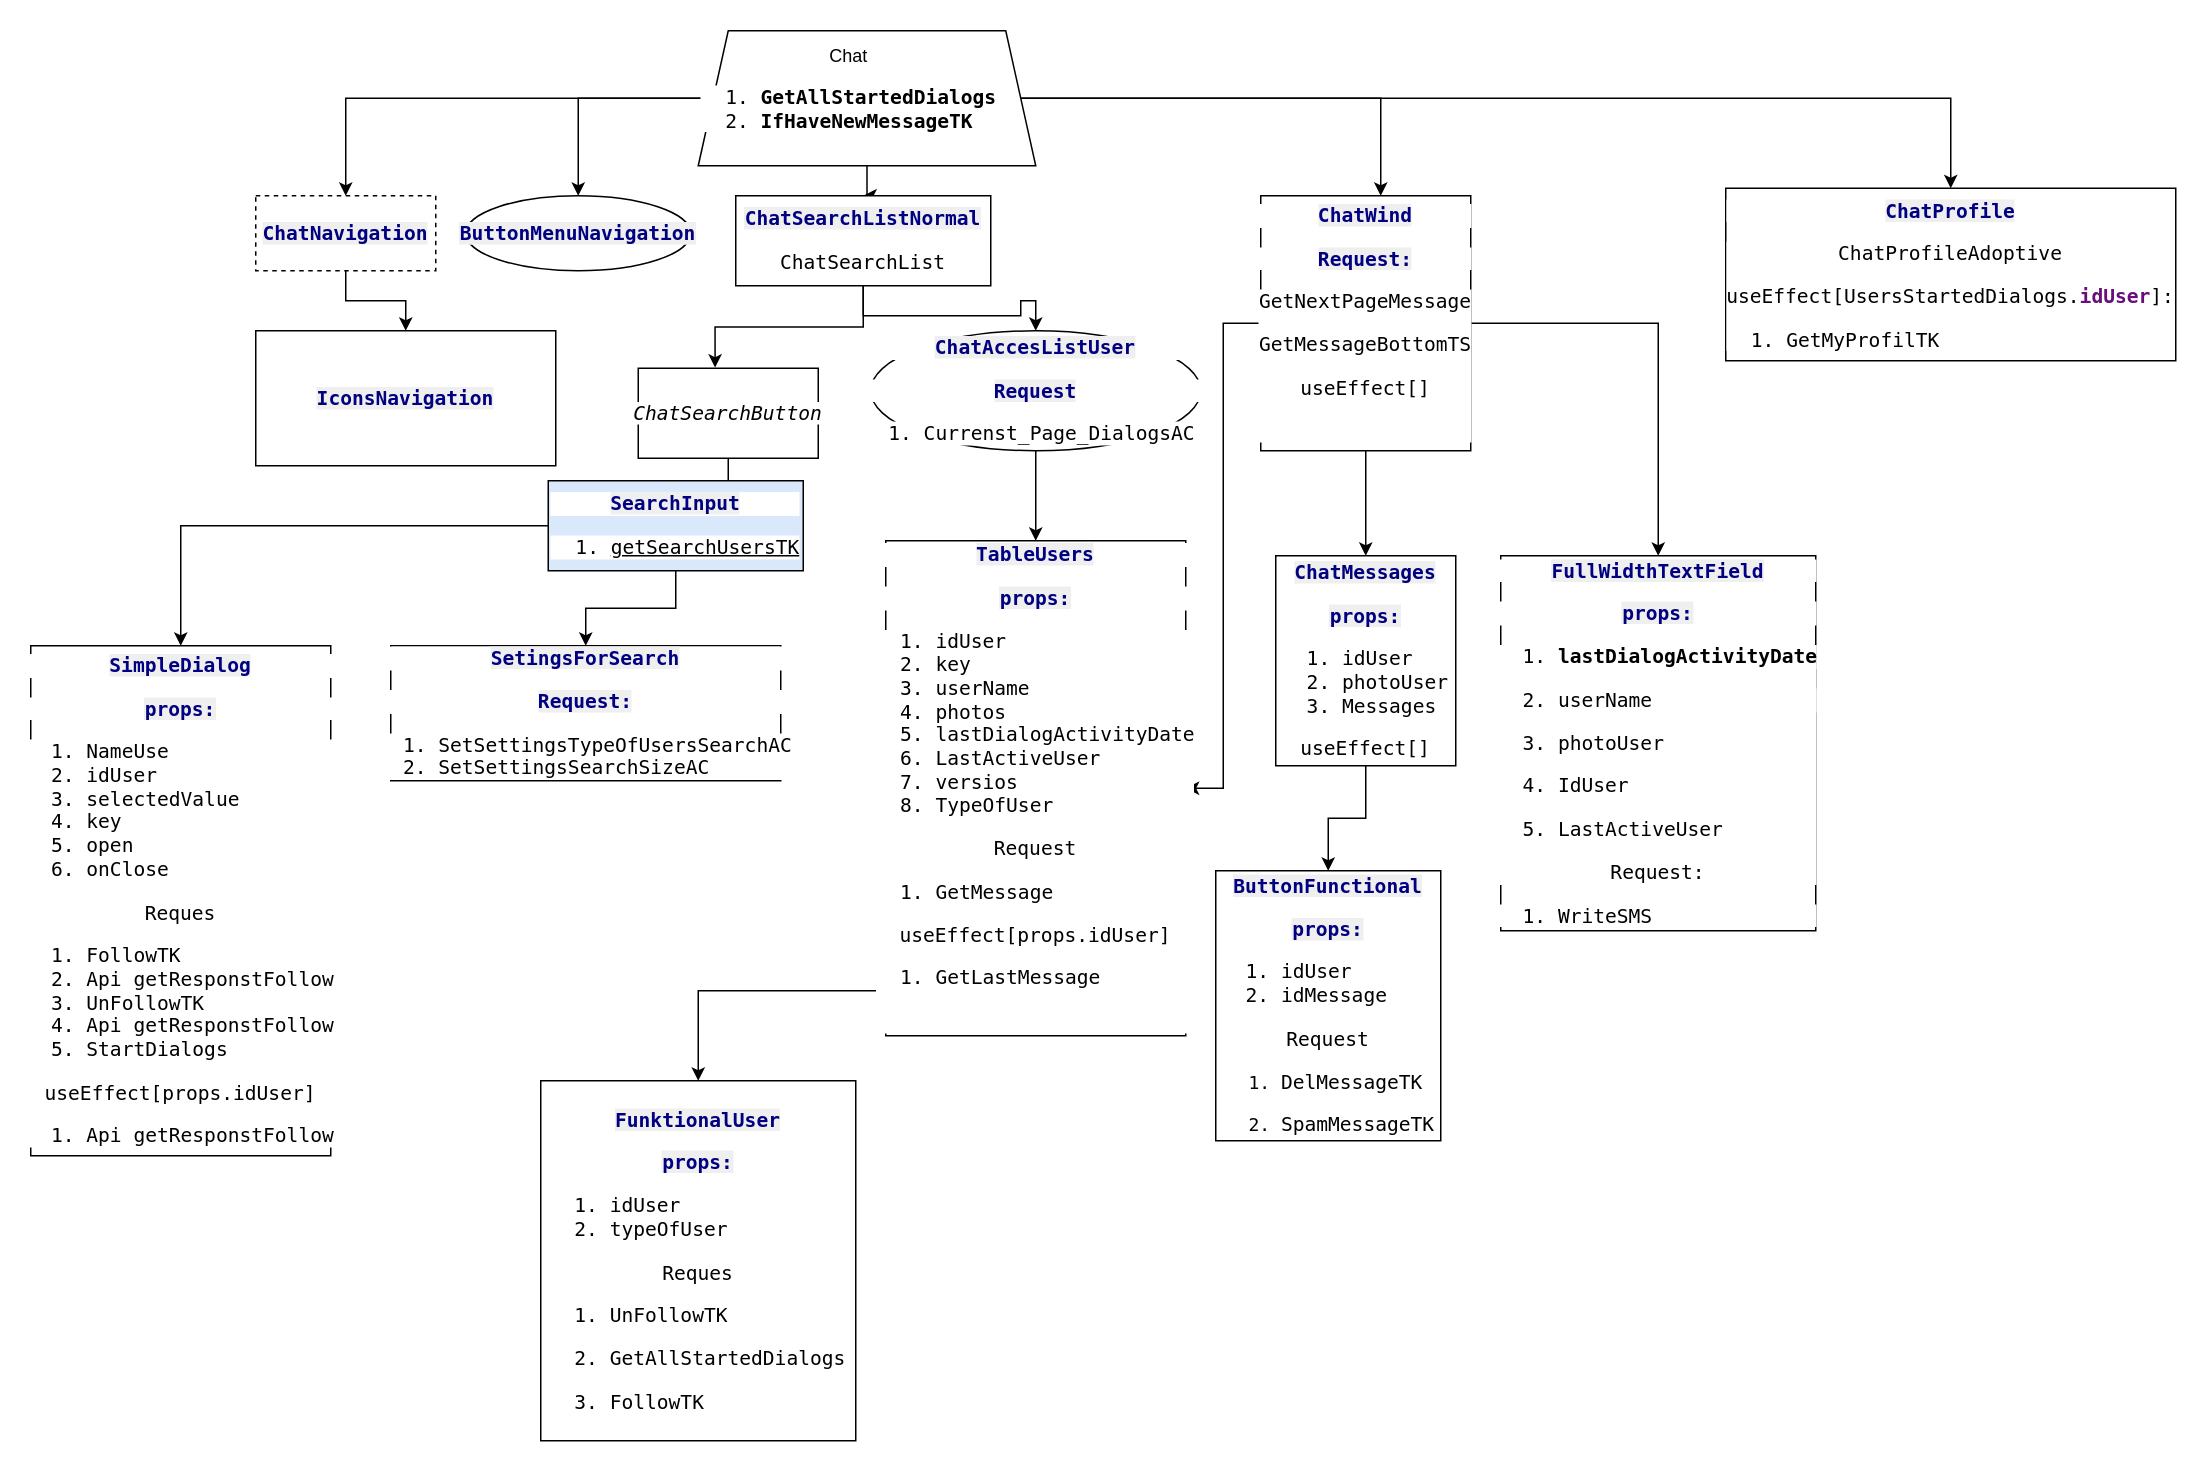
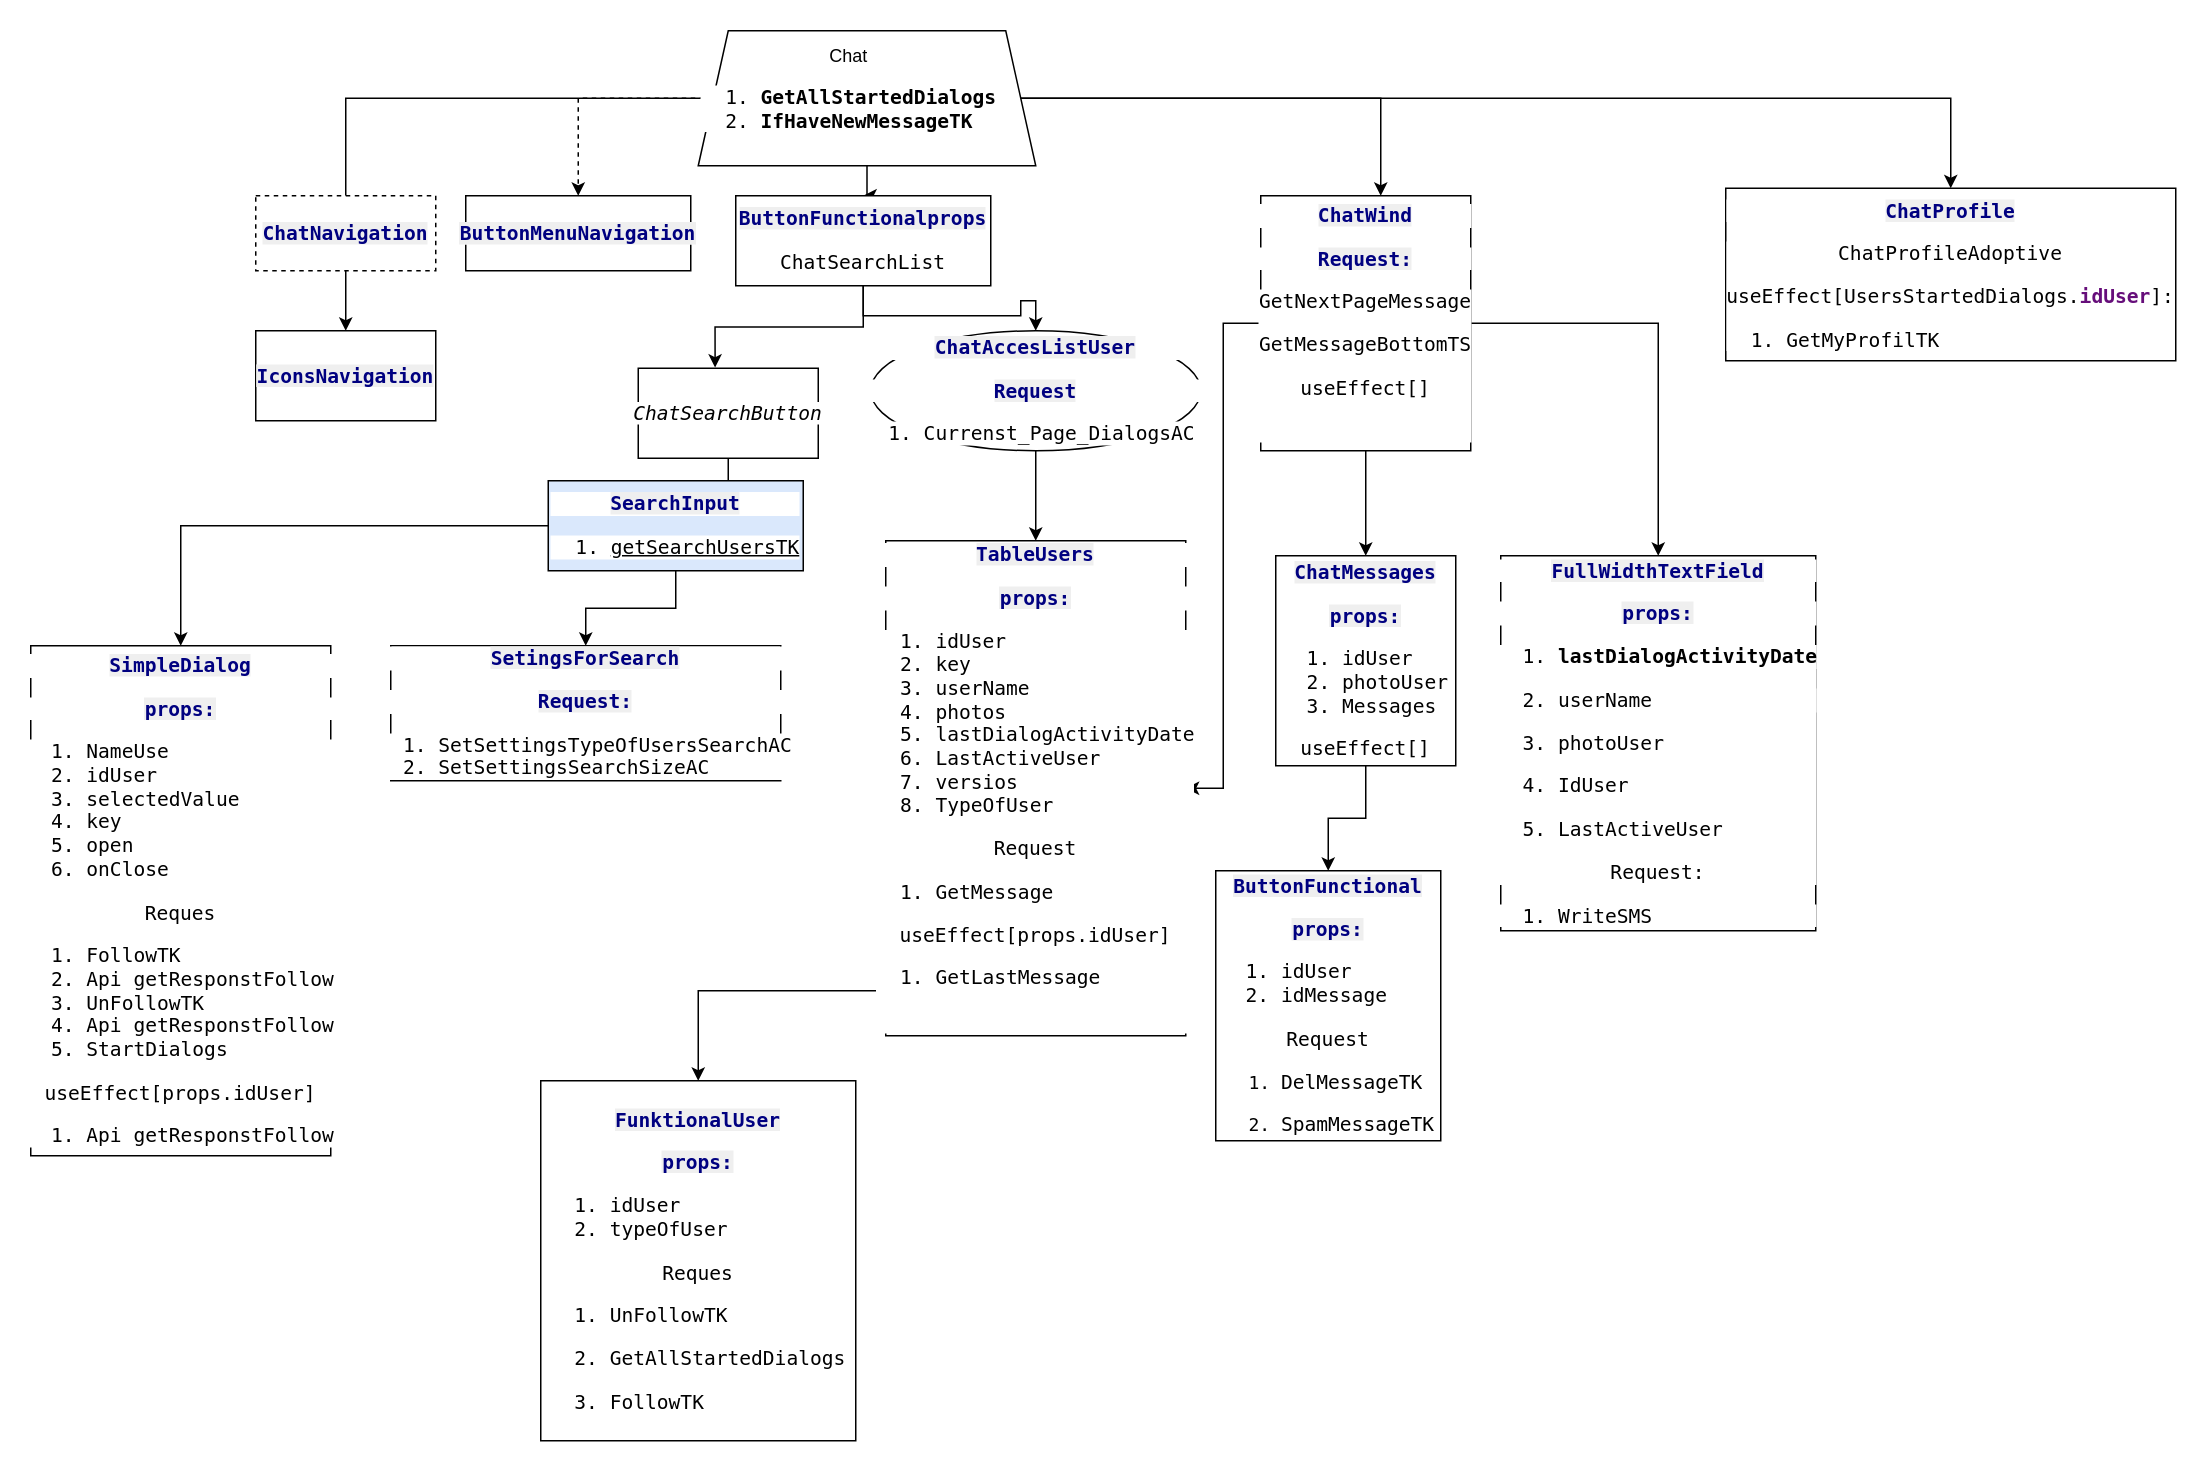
(578, 144) -> (578, 144)
(346, 184) -> (346, 188)
(578, 233) -> (578, 233)
(863, 241) -> (863, 241)
(406, 398) -> (346, 376)
